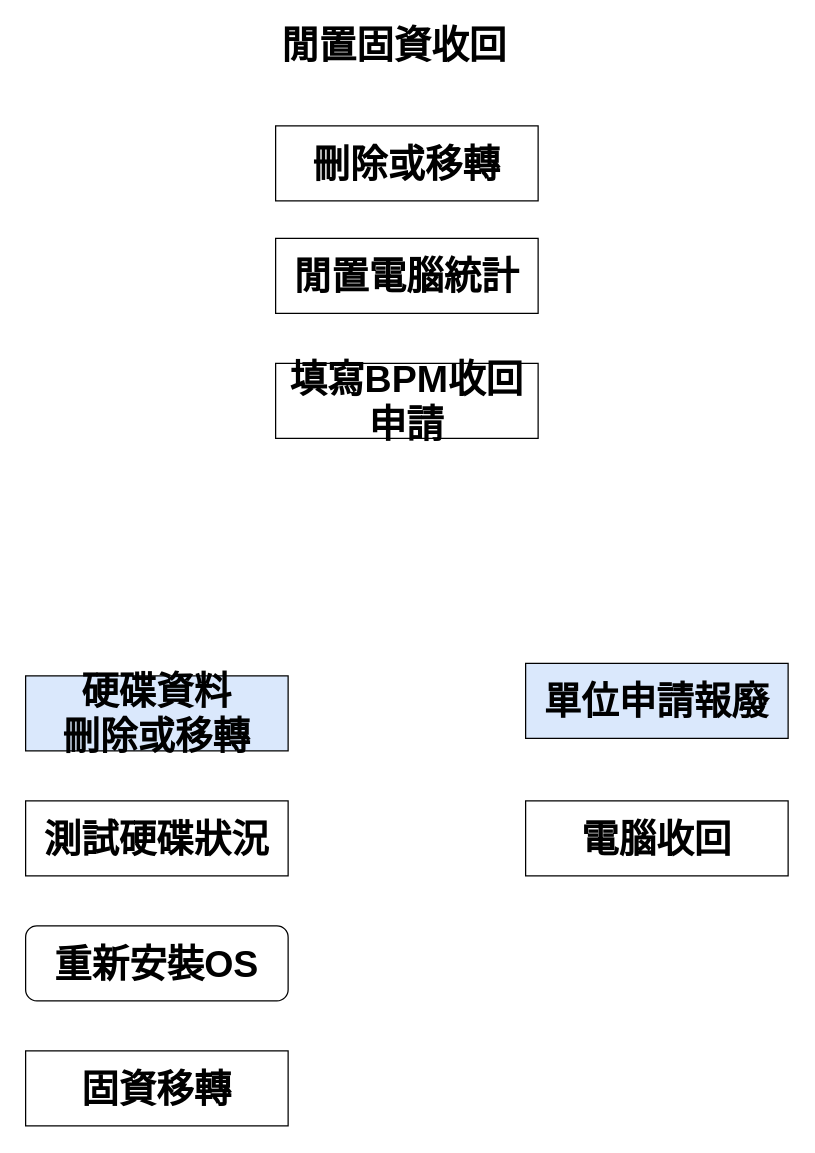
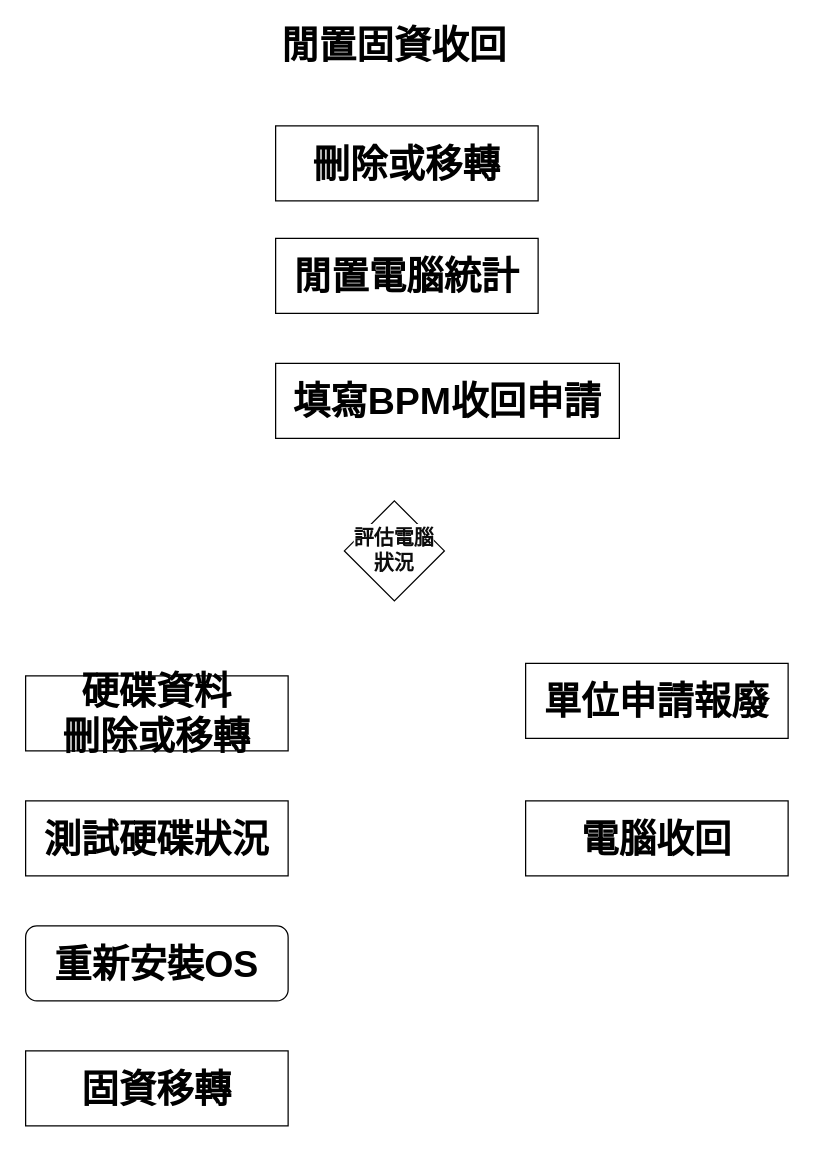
(407, 401) -> (448, 401)
none -> (394, 551)
(657, 701) -> (657, 701)
(157, 713) -> (157, 713)
